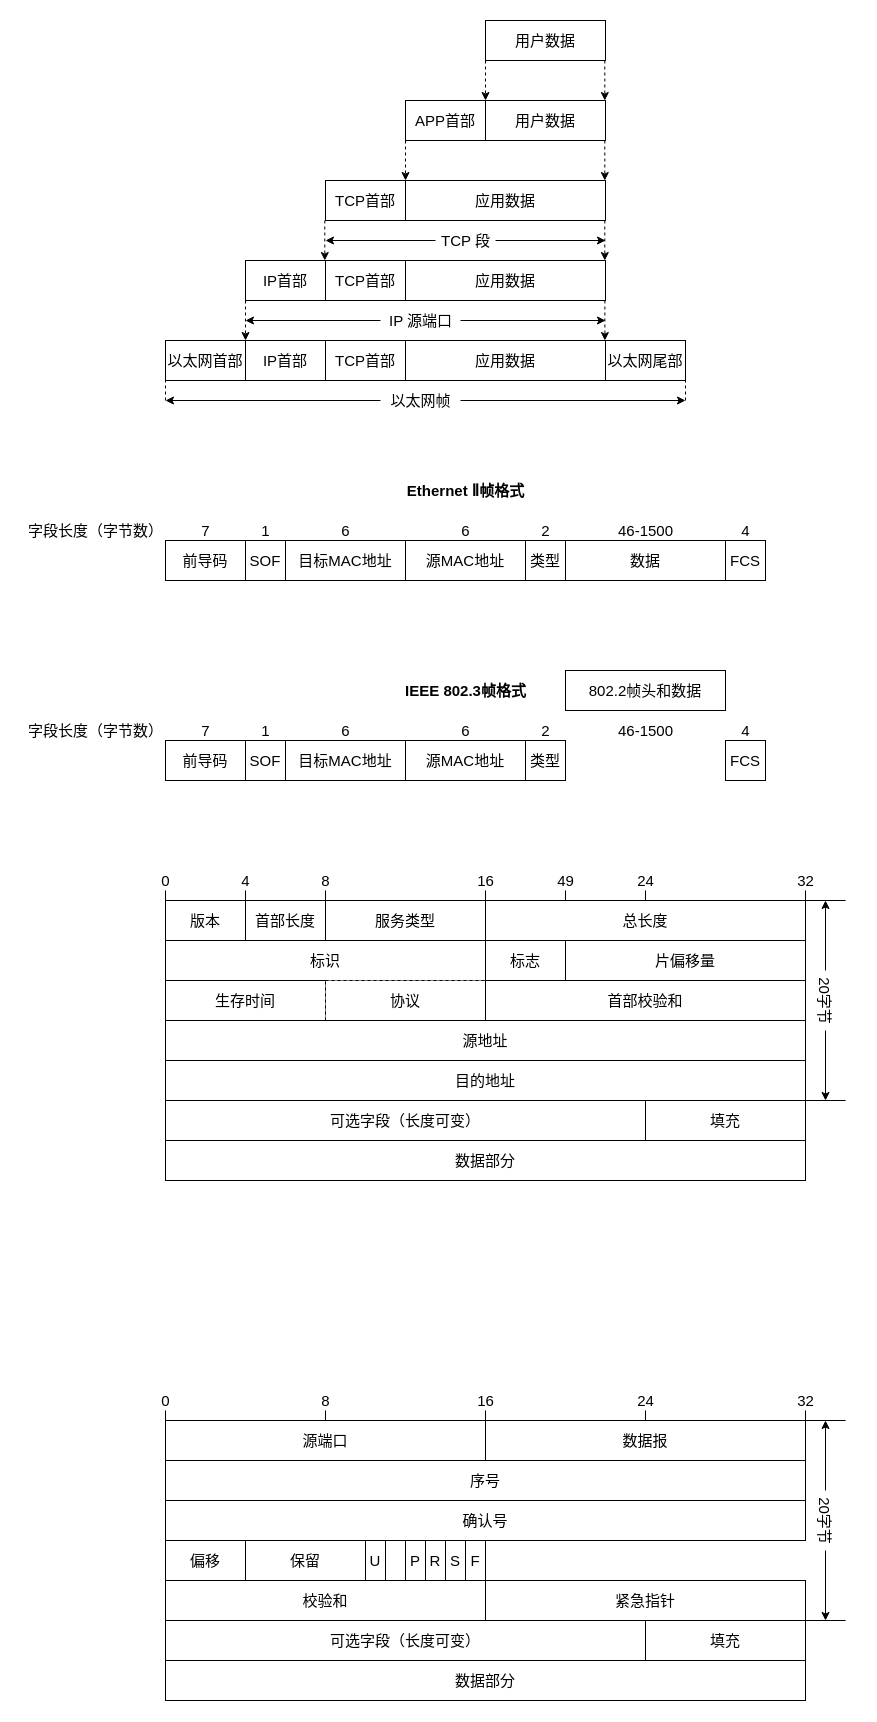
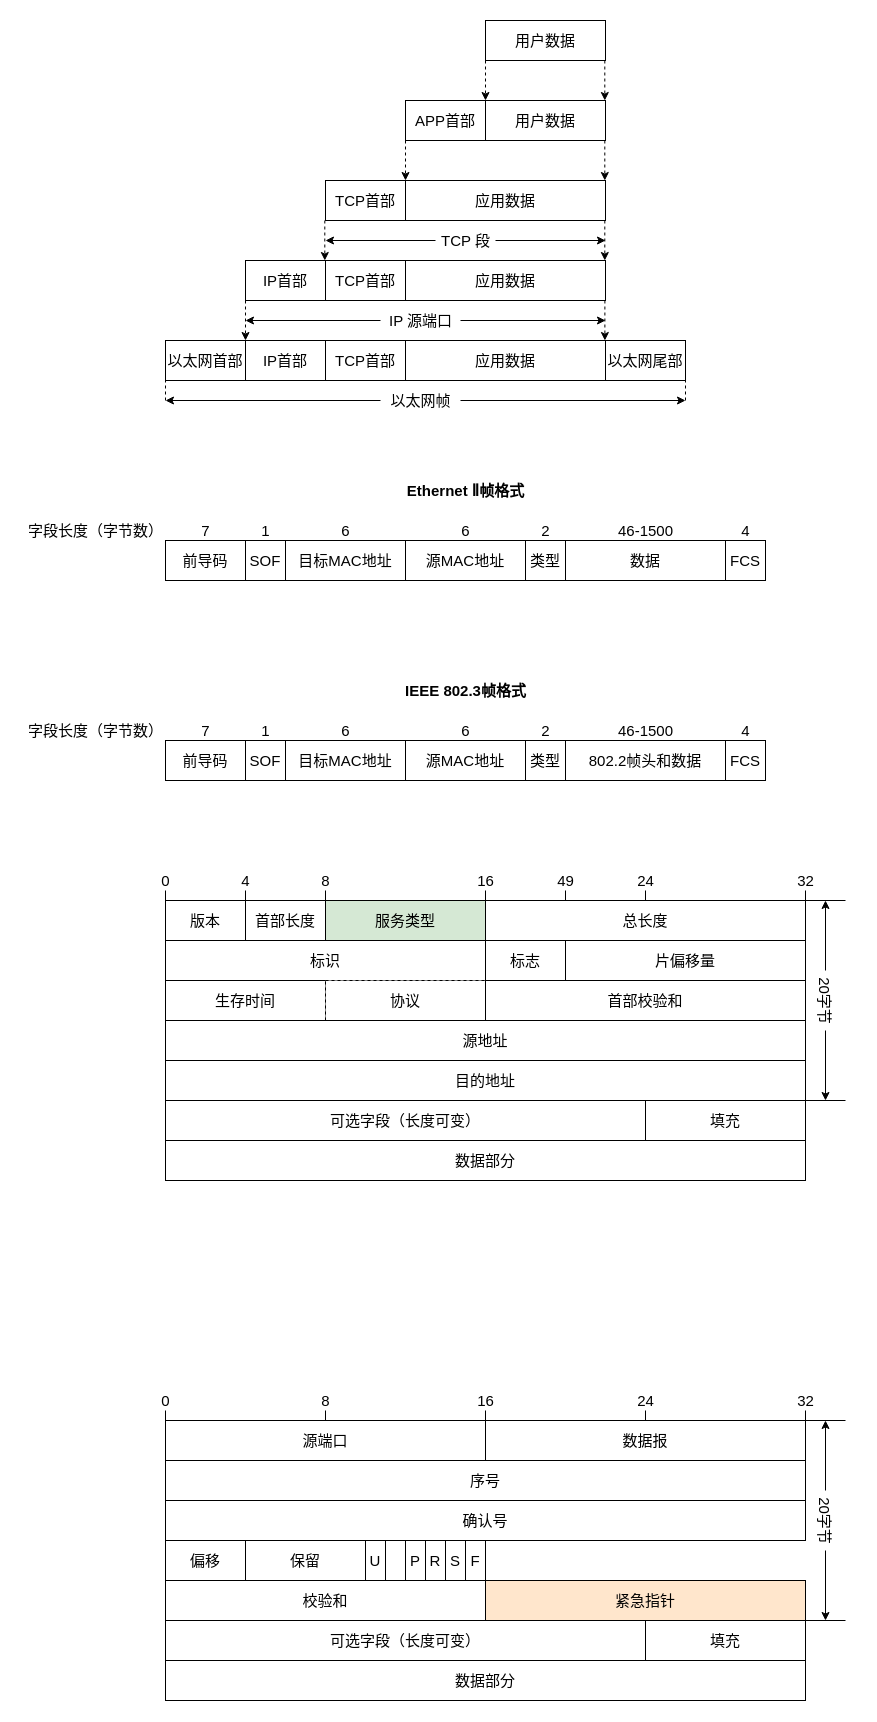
(646, 691) -> (646, 761)
(406, 921) -> (406, 921)
(646, 1601) -> (646, 1601)
